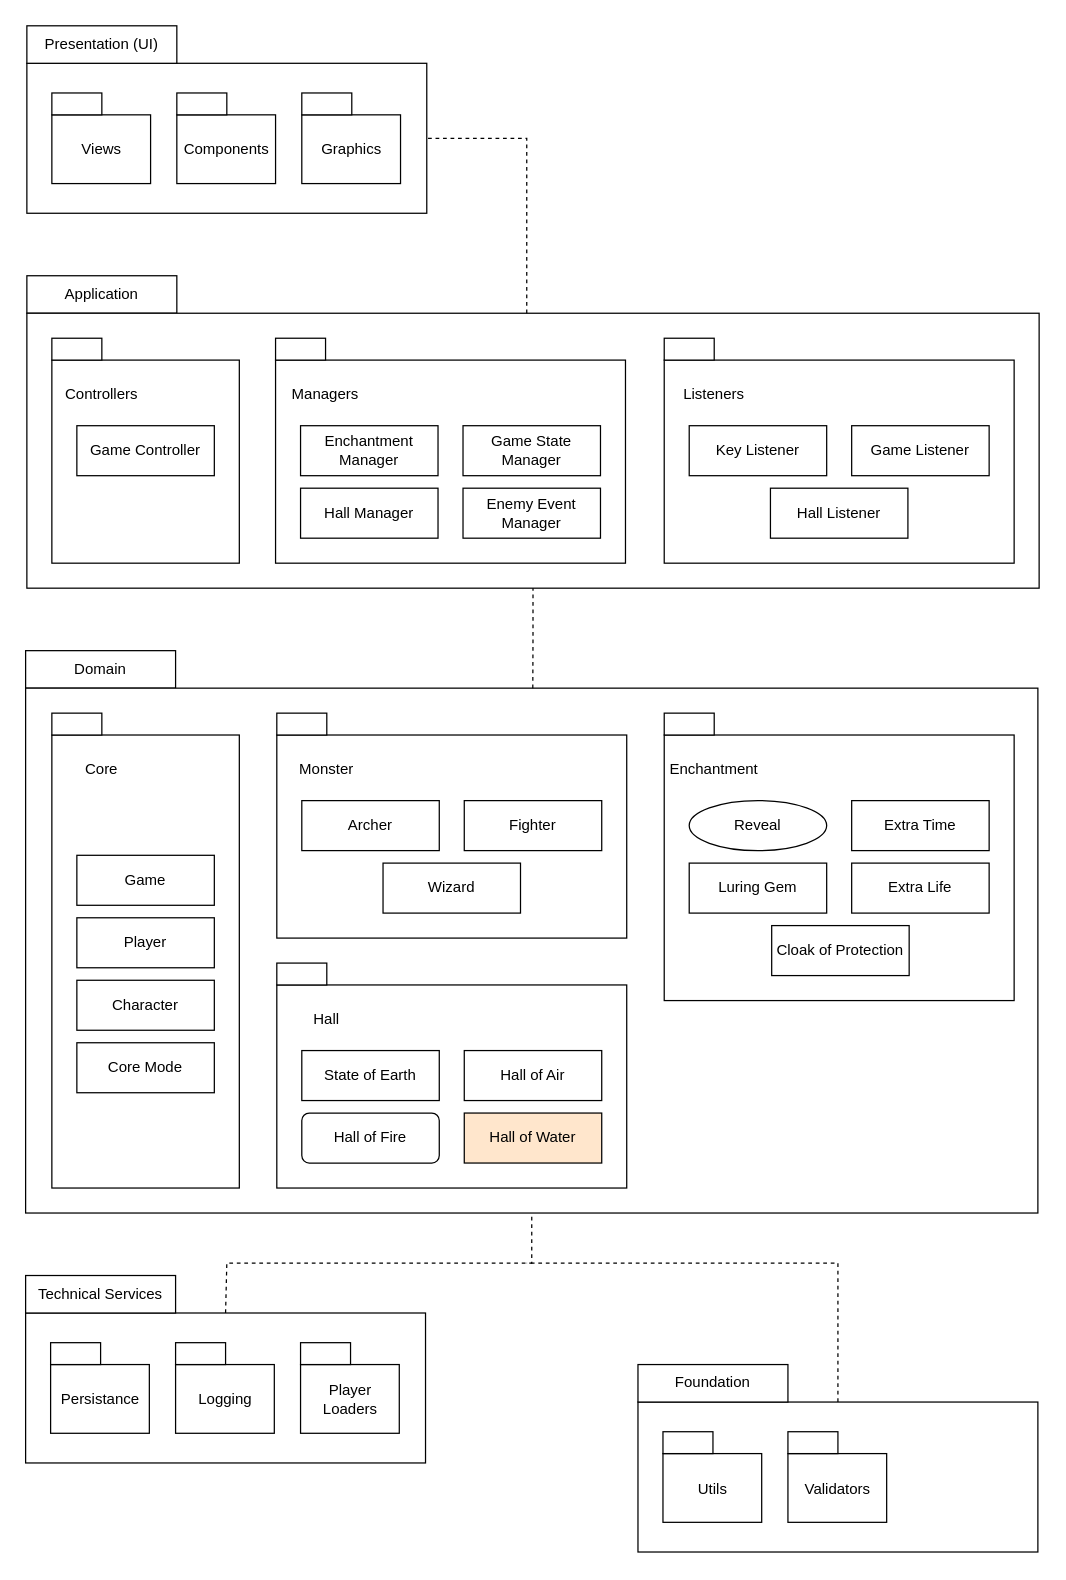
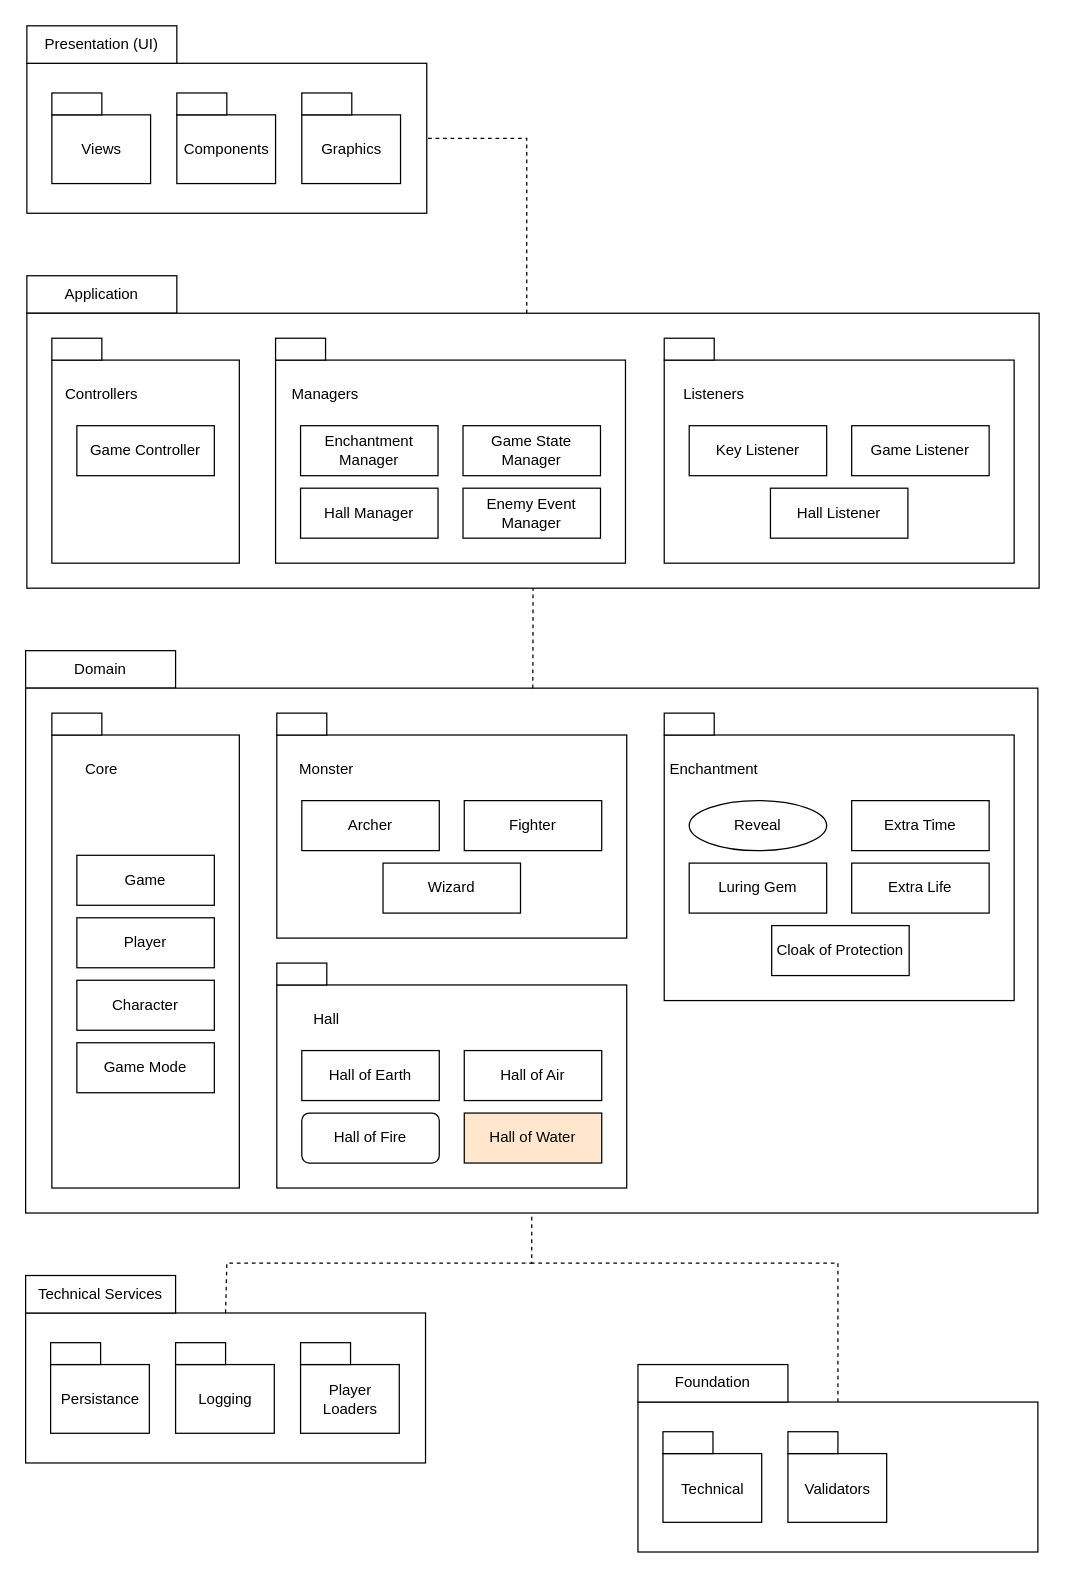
(146, 1068) -> (146, 1068)
(371, 1076) -> (371, 1076)
(713, 1489) -> (713, 1489)
